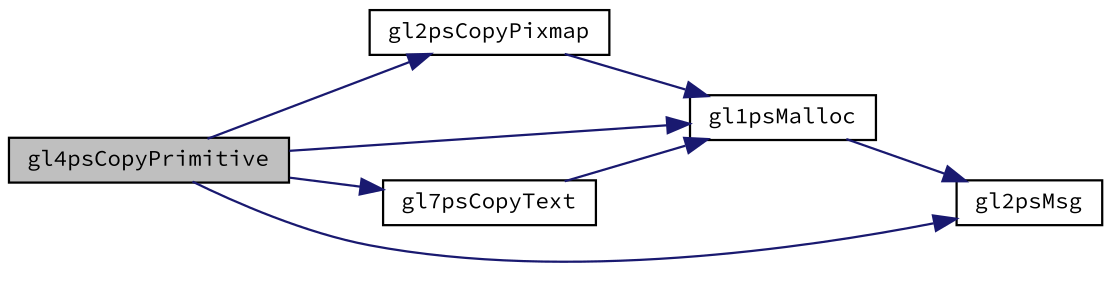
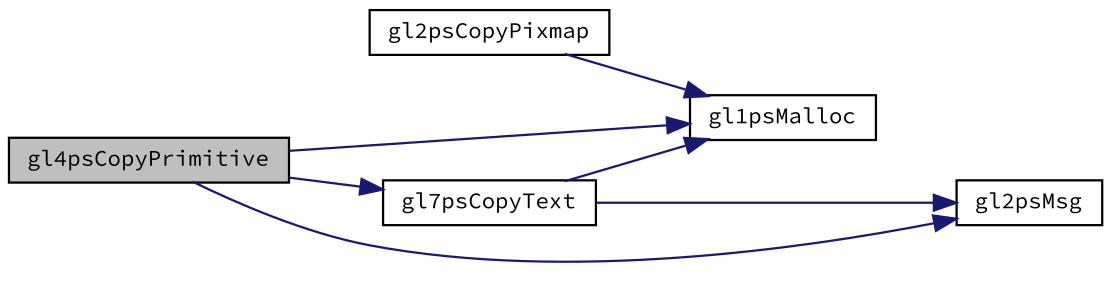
(308, 100) -> none
(895, 156) -> (765, 203)
